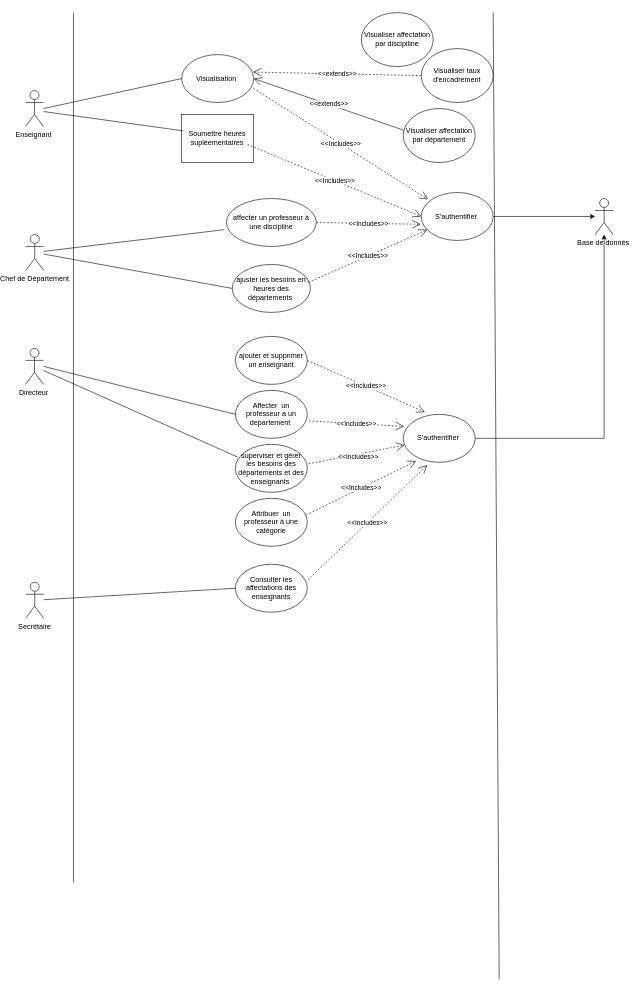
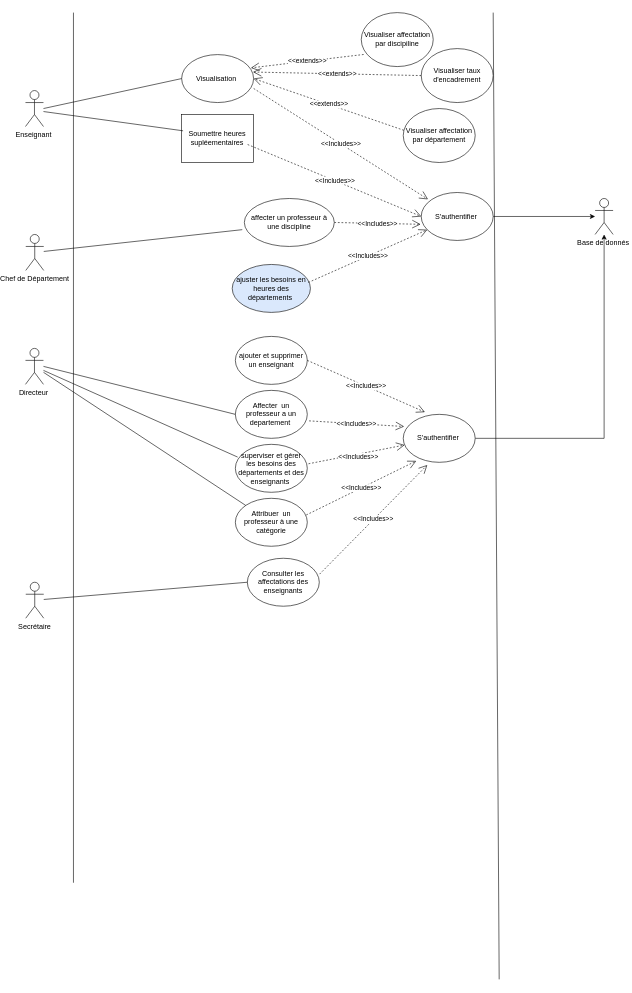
none -> (308, 61)
(371, 119) -> (371, 119)
(272, 222) -> (290, 222)
(138, 271) -> none
(272, 288) -> (272, 288)
none -> (145, 439)
(272, 588) -> (284, 582)
